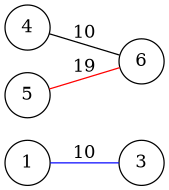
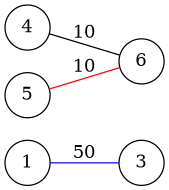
(85, 67) -> (85, 67)
(85, 153) -> (85, 153)
